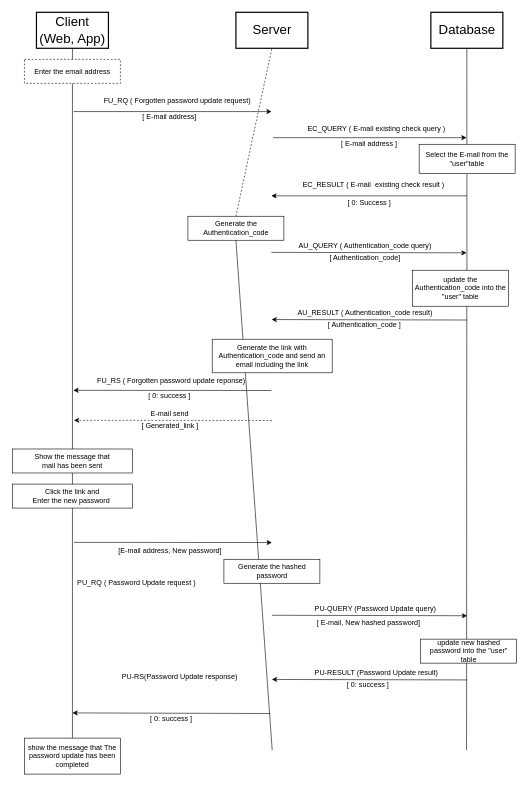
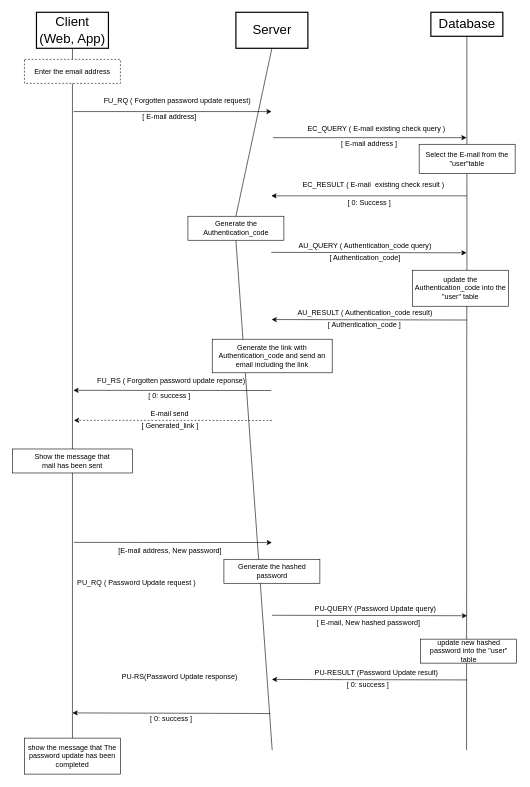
(467, 30) -> (467, 24)
(254, 133) -> (254, 133)
(72, 496) -> none
